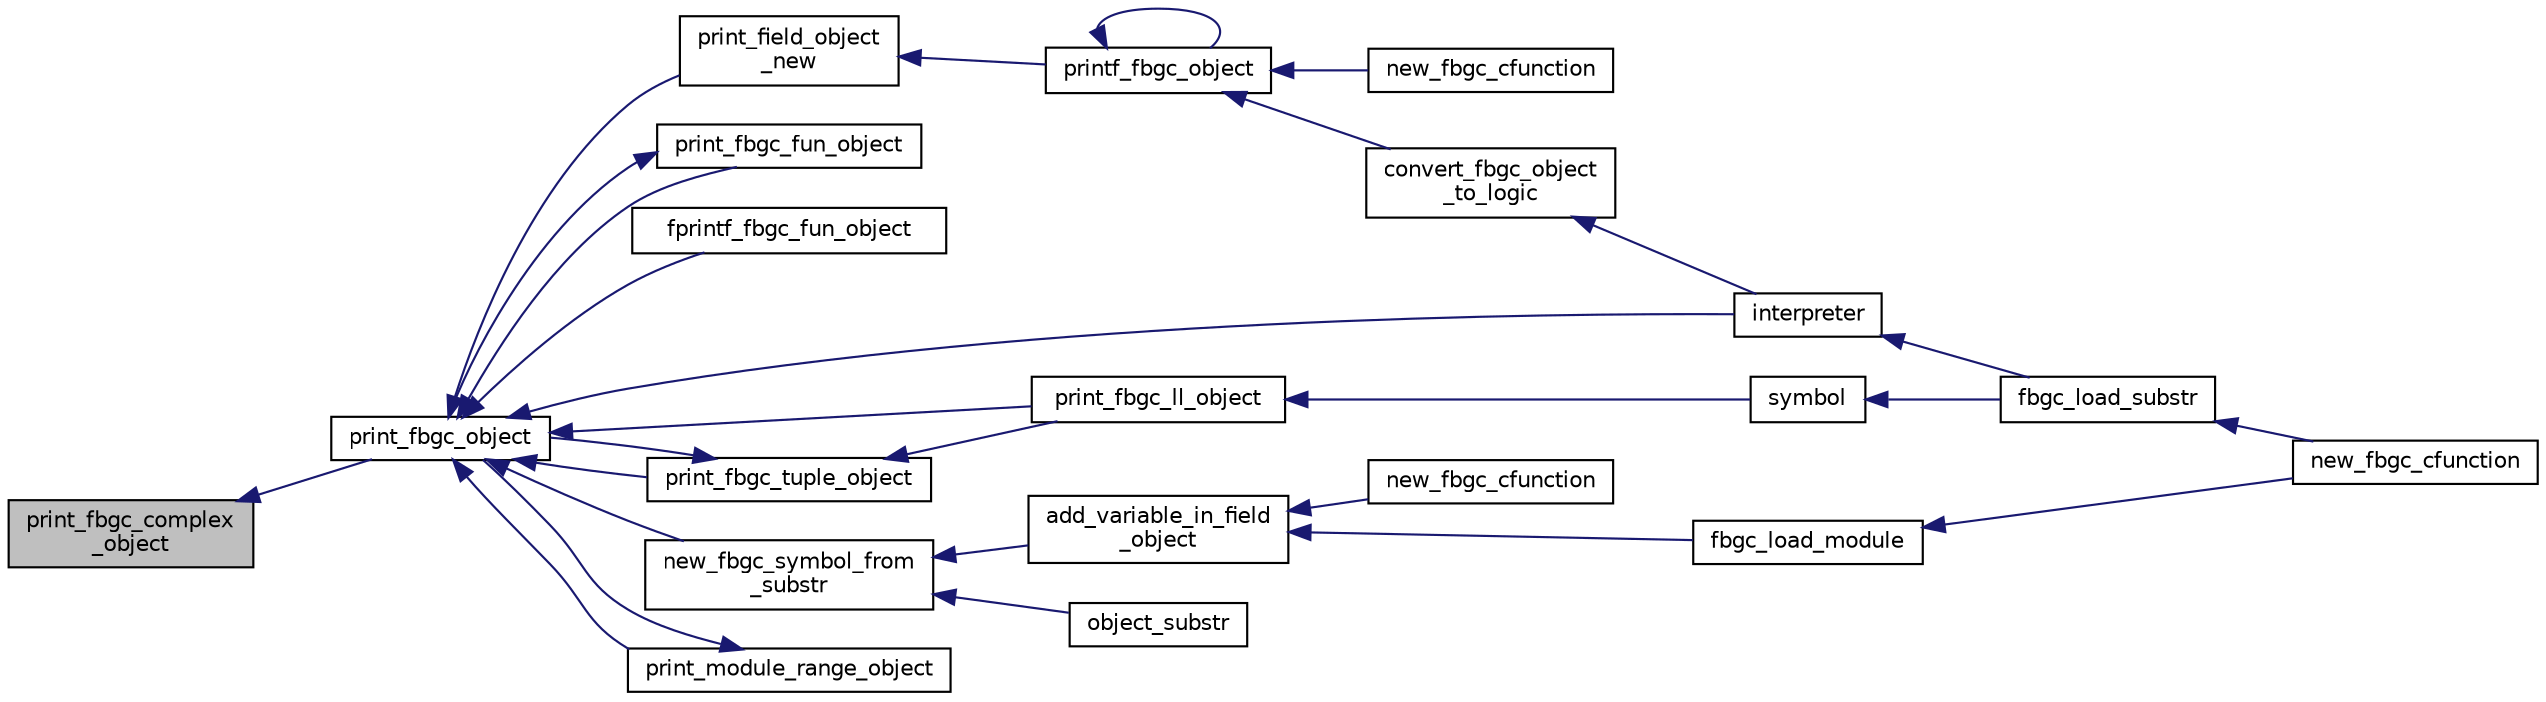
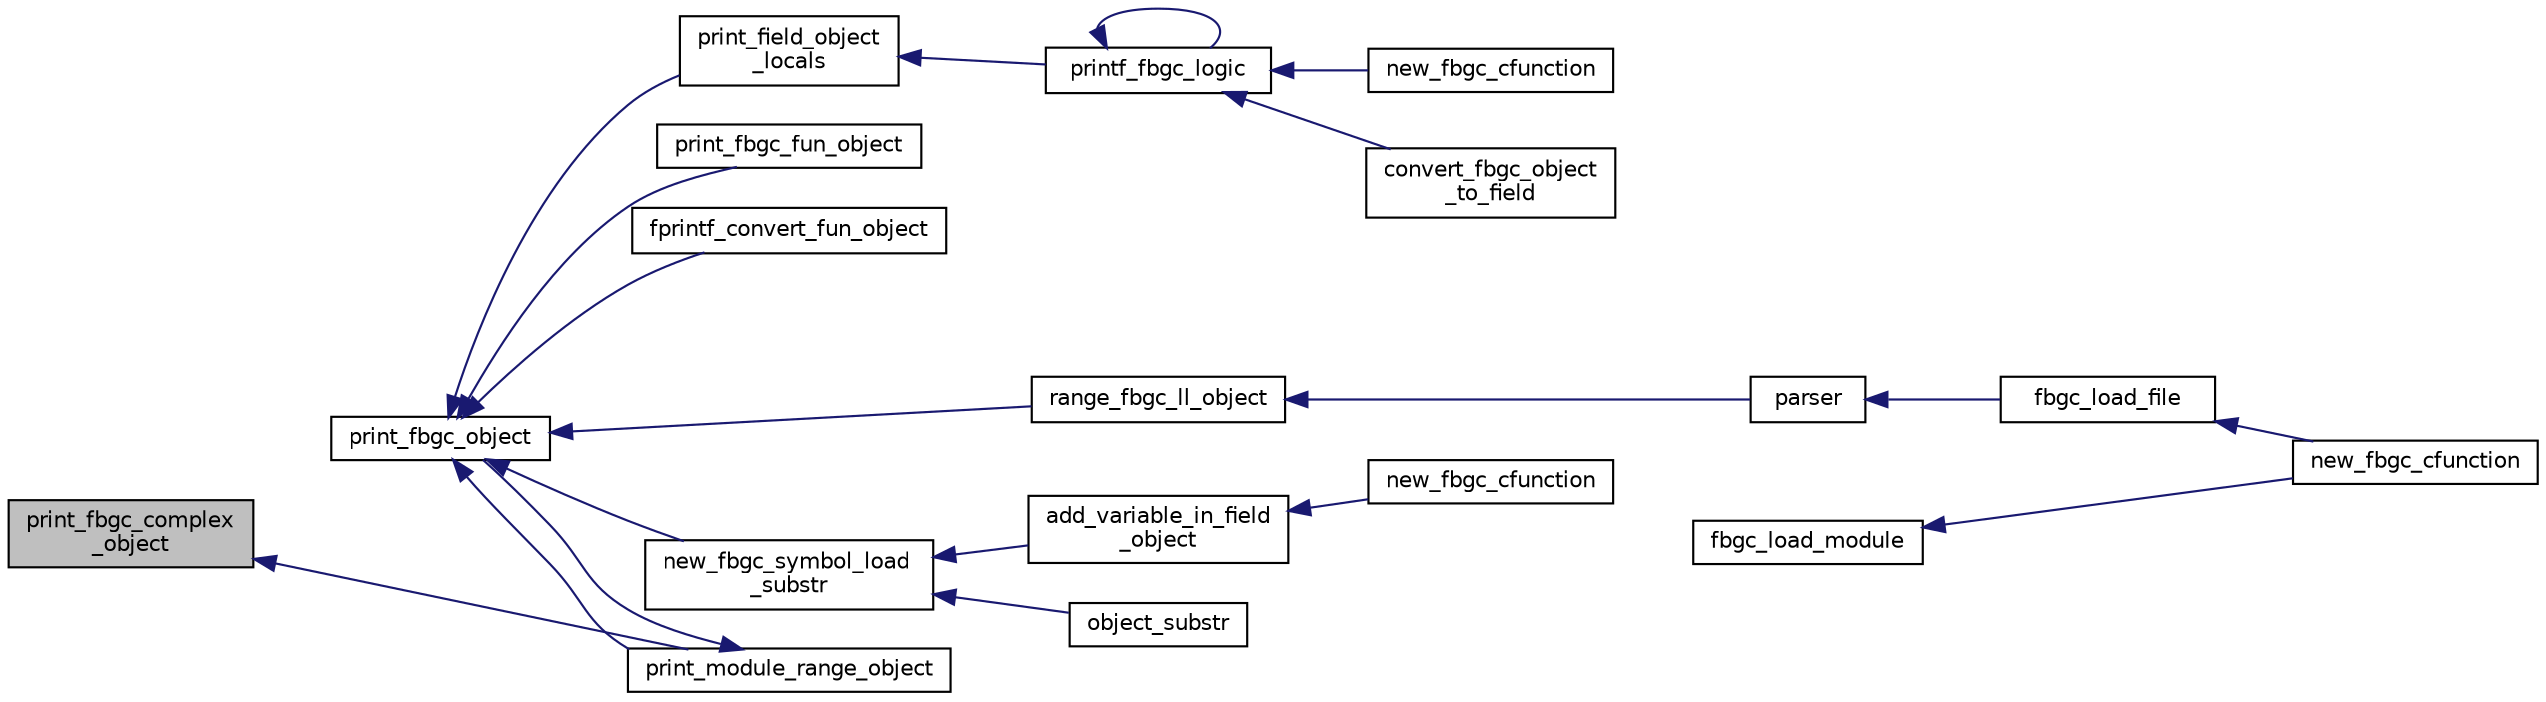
(789, 51) -> (789, 51)
(1158, 70) -> (1158, 70)
(1491, 183) -> (1491, 183)
(789, 231) -> (789, 231)
(524, 275) -> none
(1808, 315) -> none
(1158, 399) -> (1158, 399)
(1808, 399) -> (1808, 399)
(2108, 399) -> (2108, 399)
(315, 477) -> (482, 607)
(789, 480) -> none
(1502, 536) -> none
(789, 575) -> (789, 575)
